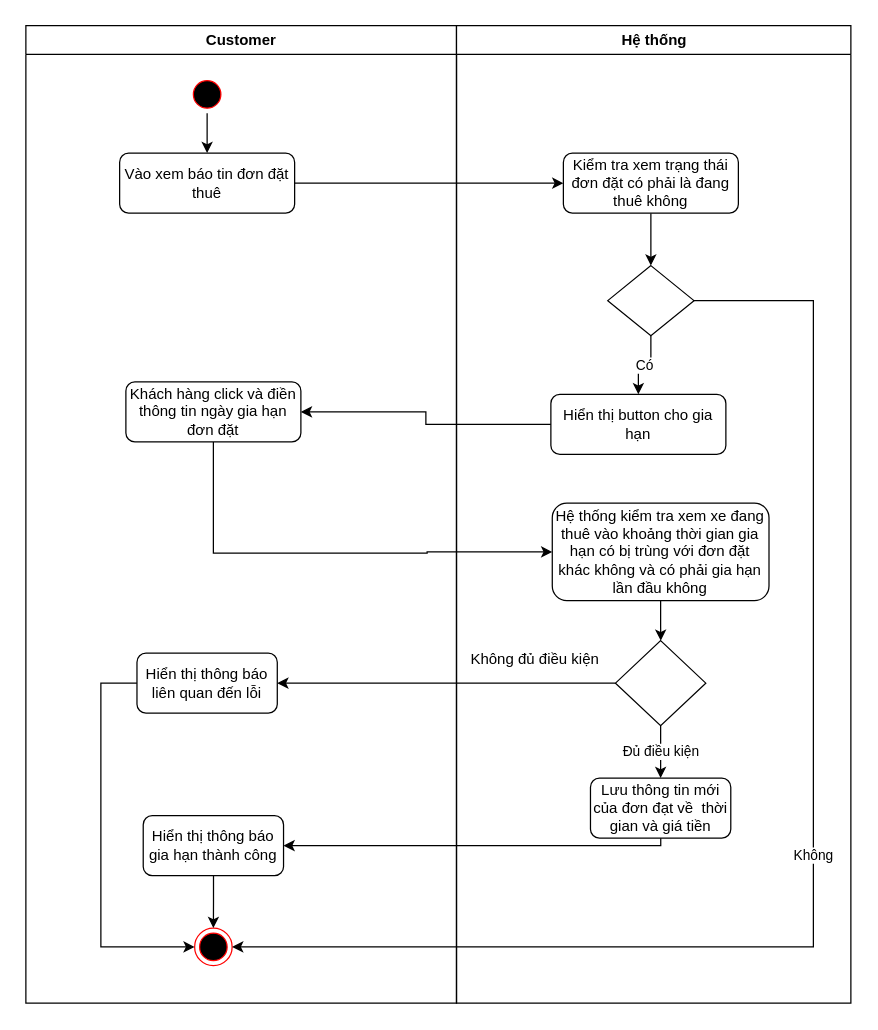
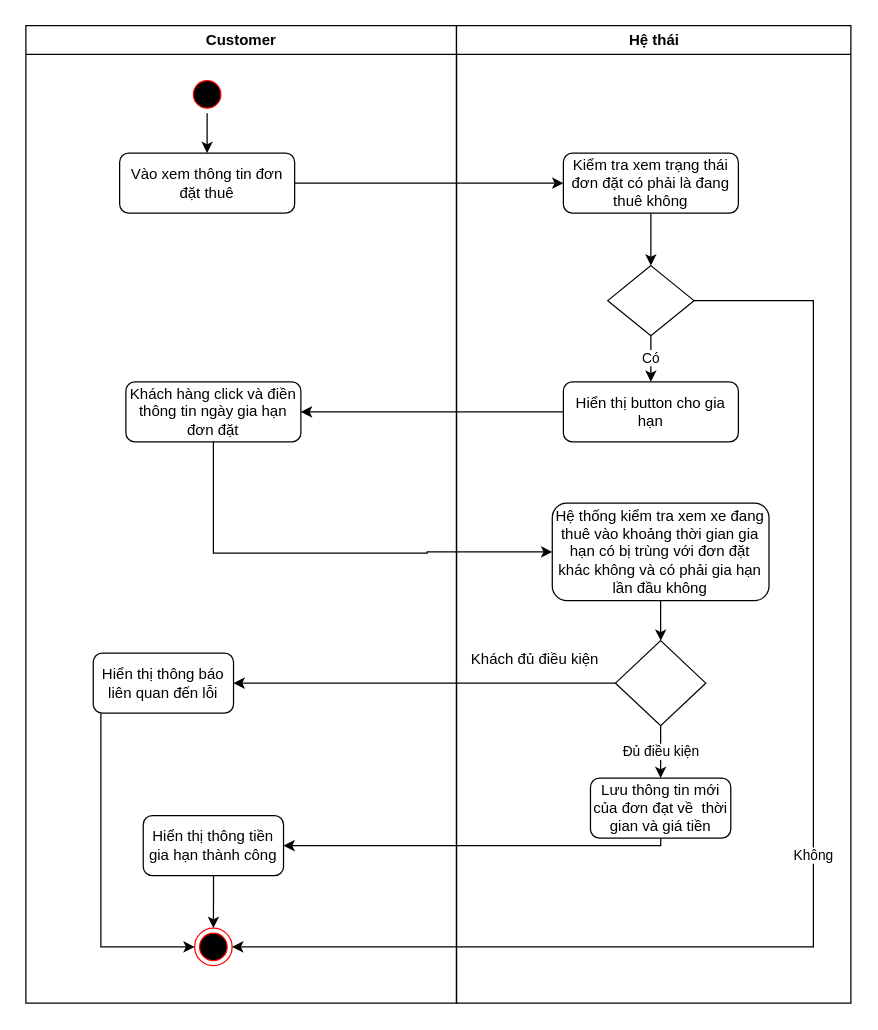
(654, 41) -> (654, 41)
(207, 183) -> (207, 183)
(638, 424) -> (651, 412)
(535, 659) -> (535, 659)
(207, 683) -> (163, 683)
(213, 846) -> (213, 846)
